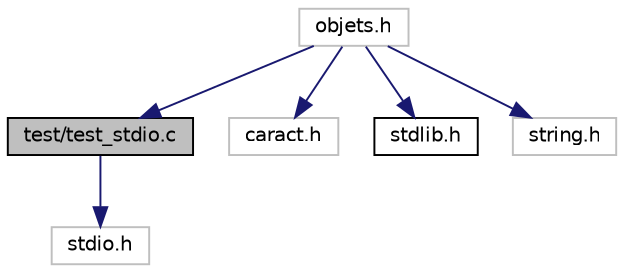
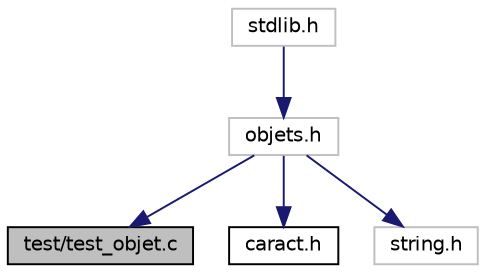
(384, 74) -> (284, 72)
(100, 136) -> (100, 246)
(284, 136) -> (284, 246)
(426, 136) -> (284, 27)
(100, 246) -> none
